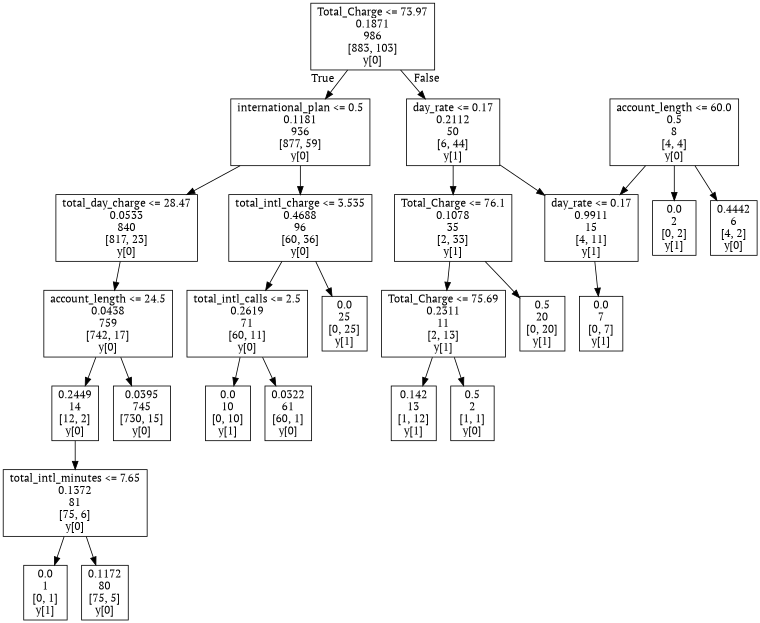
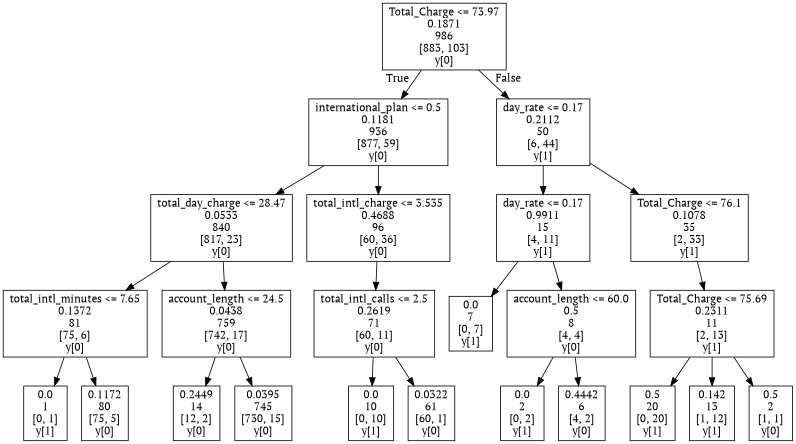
(636, 177) -> (556, 272)
(500, 277) -> (683, 368)
(345, 324) -> none
(75, 451) -> (152, 274)
